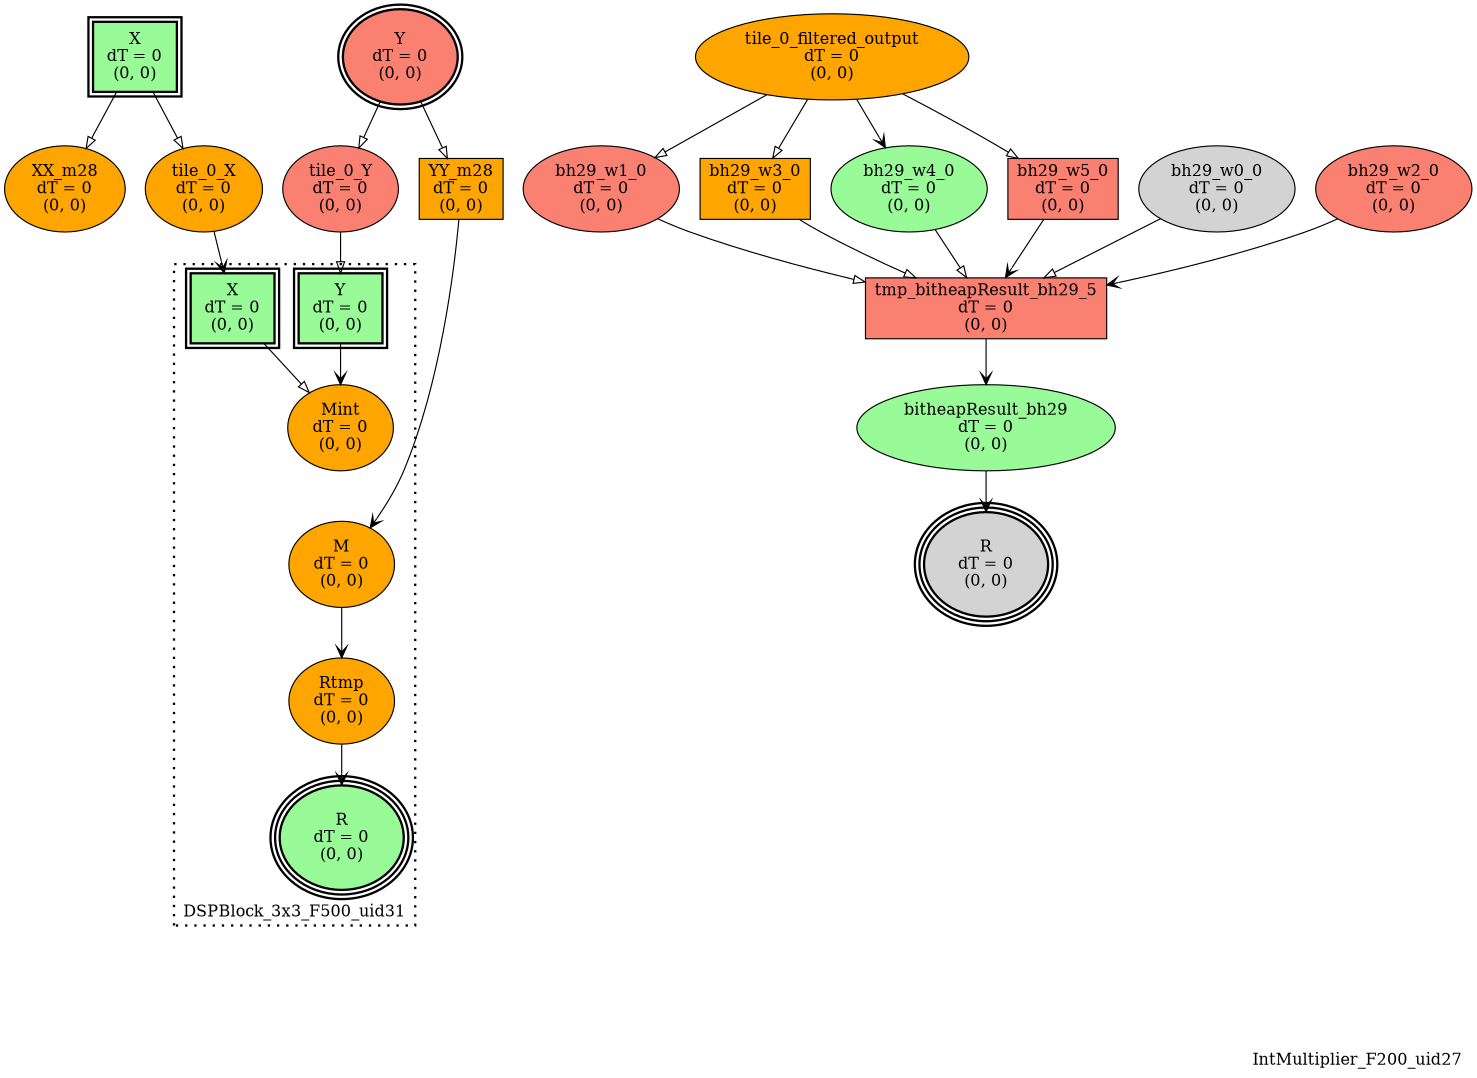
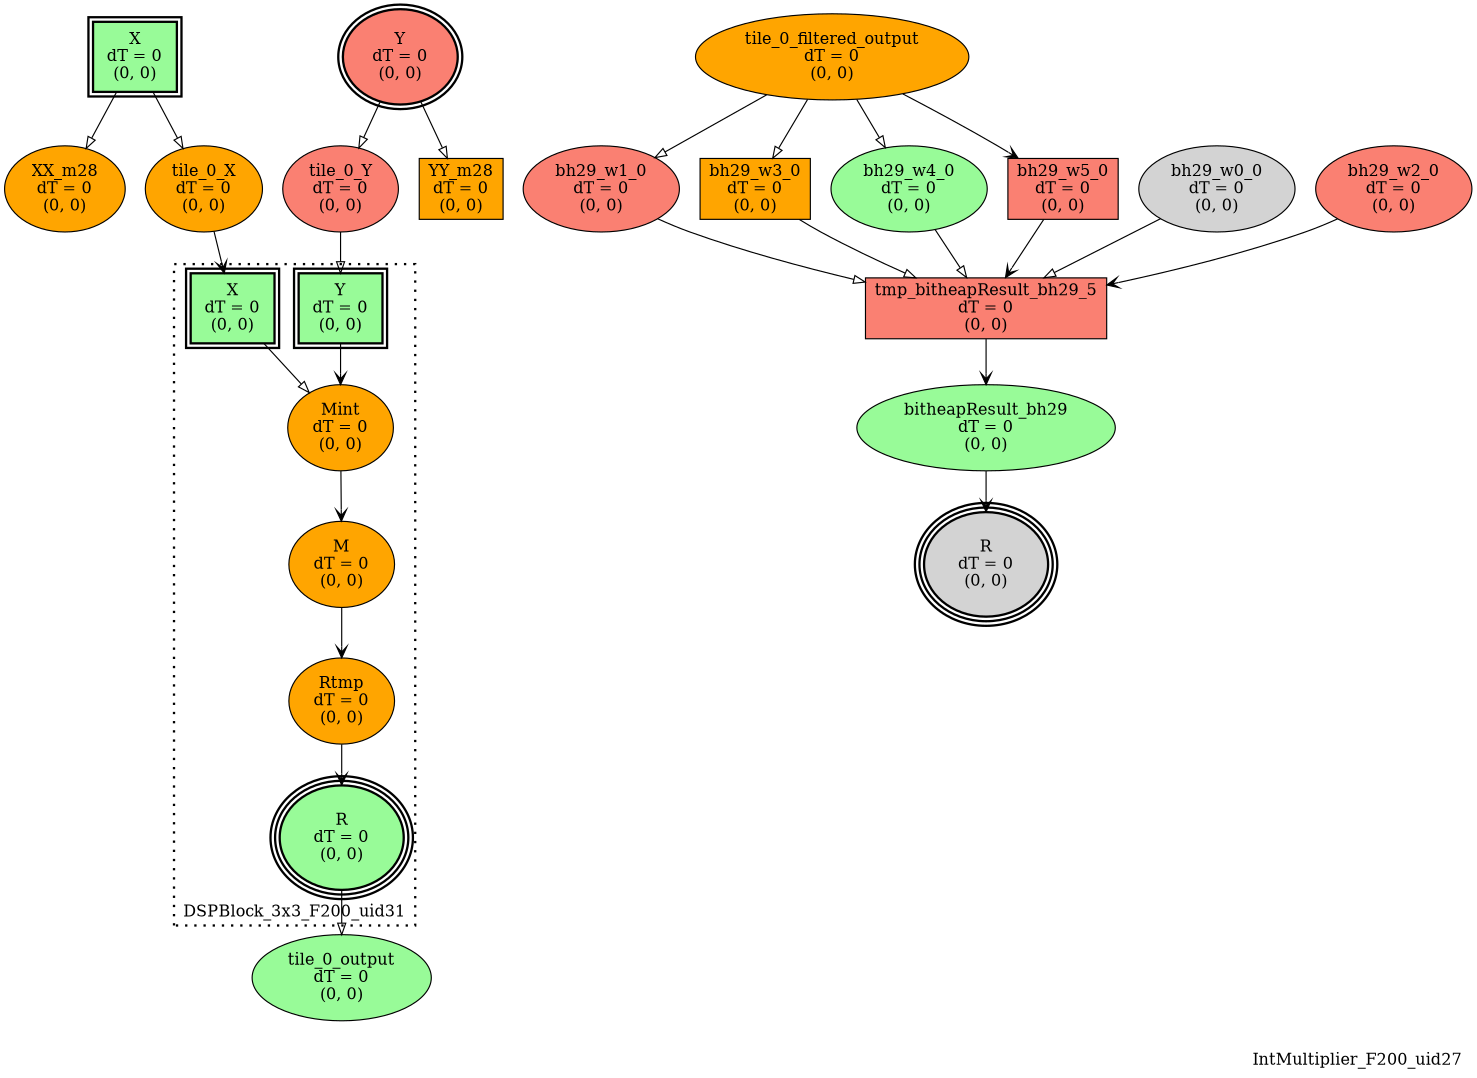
(868, 119) -> (868, 119)
(956, 122) -> (956, 122)
(434, 374) -> (341, 490)
(295, 912) -> (295, 912)
none -> (342, 978)
